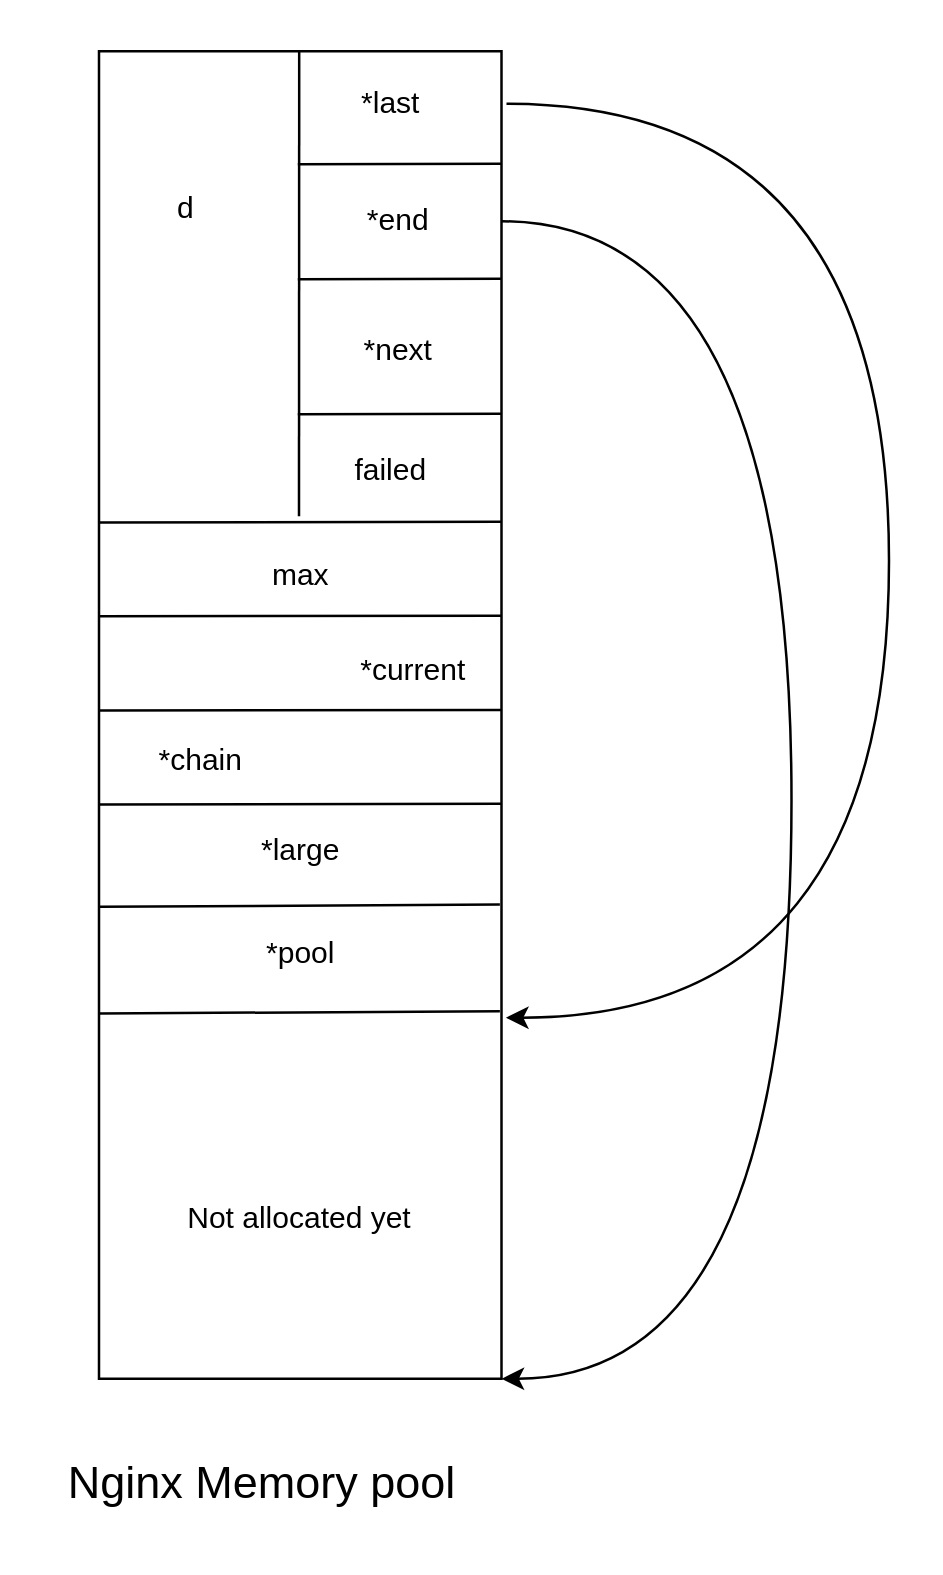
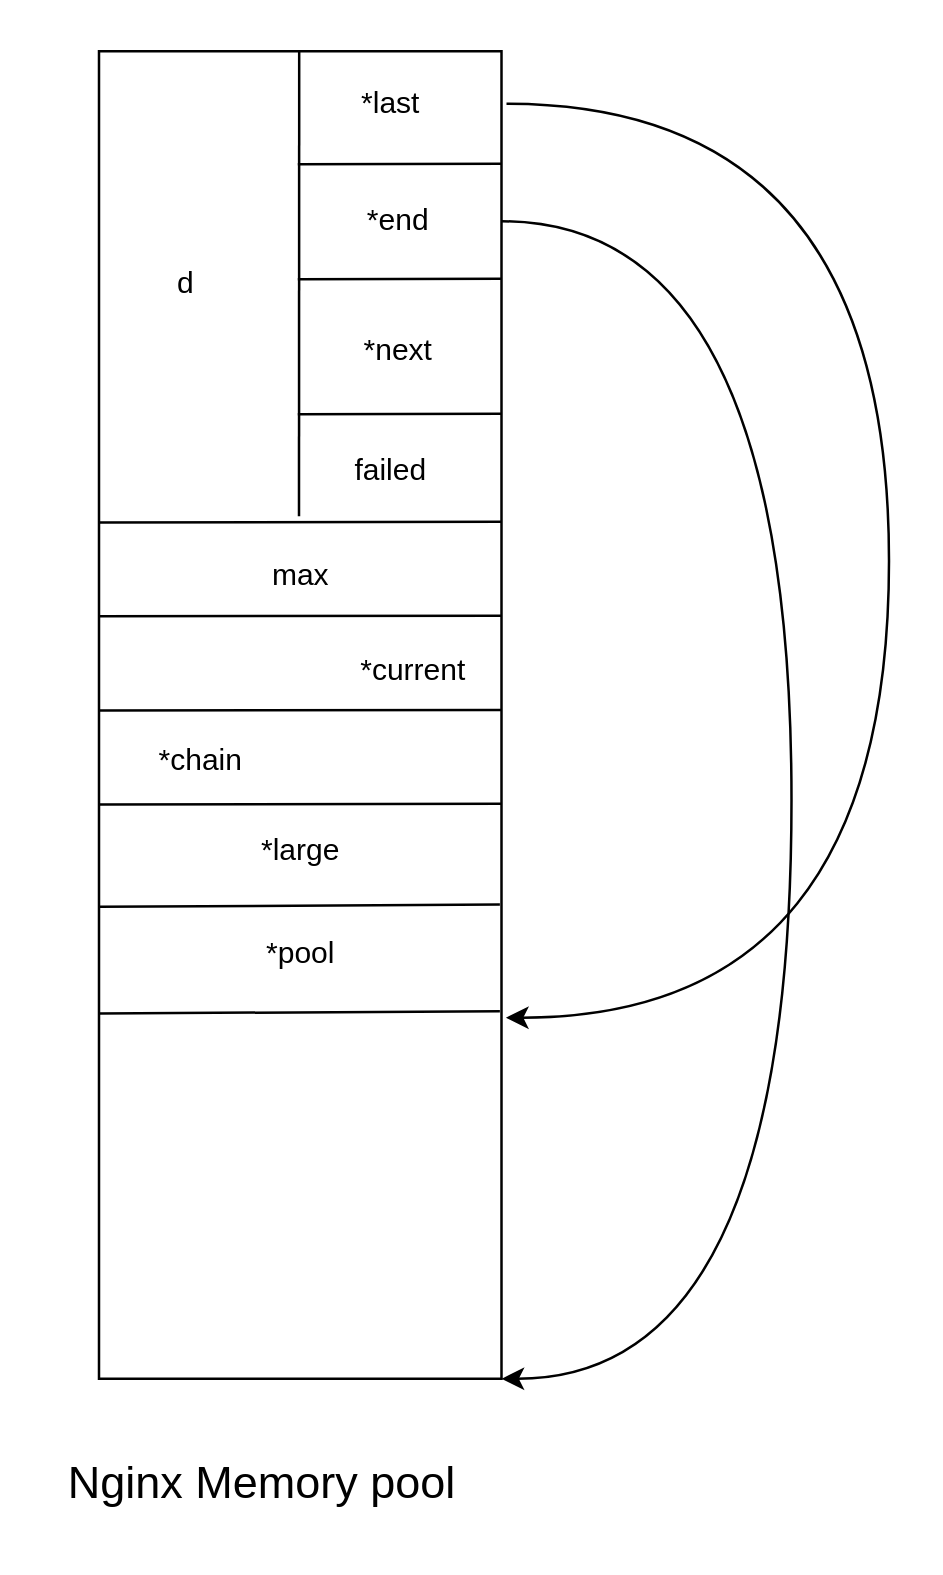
(186, 209) -> (186, 284)
(300, 1219) -> none
